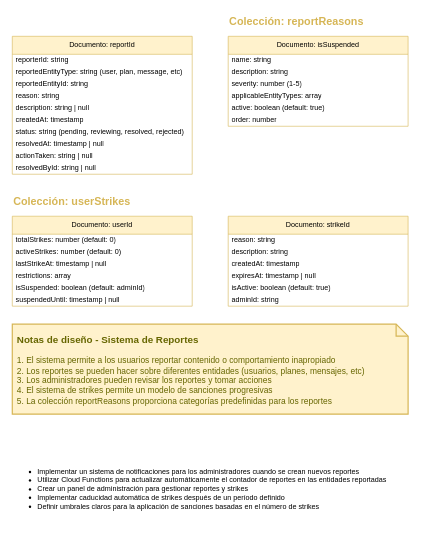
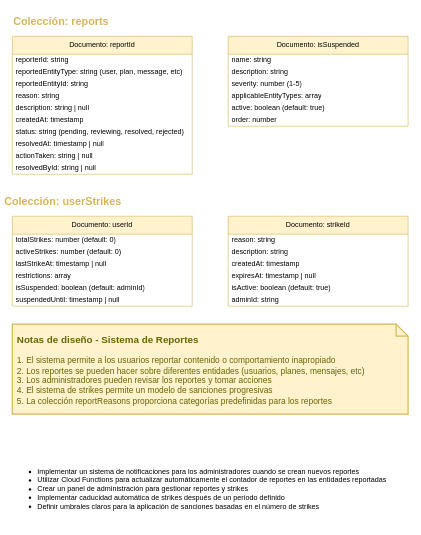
none -> (87, 21)
(303, 21) -> none
(87, 201) -> (78, 201)
